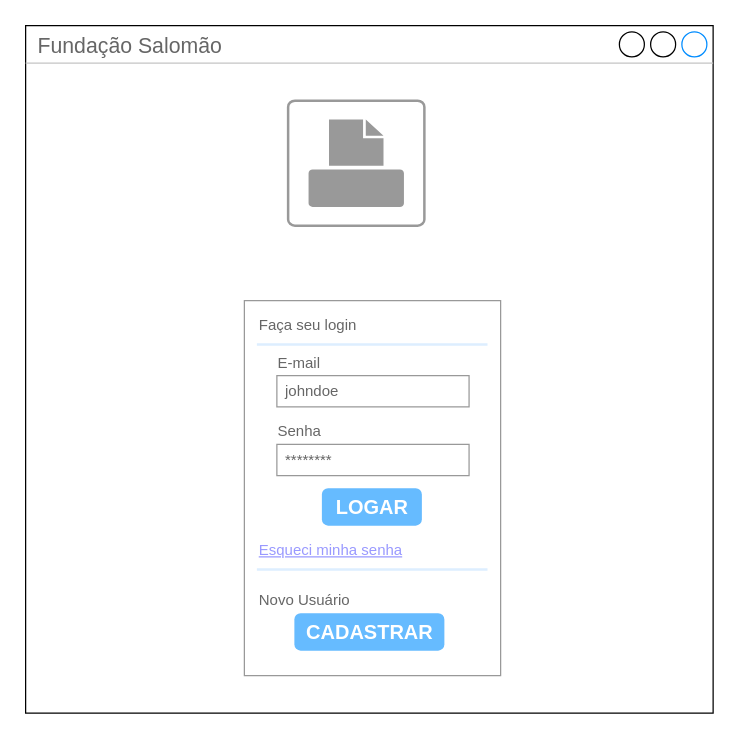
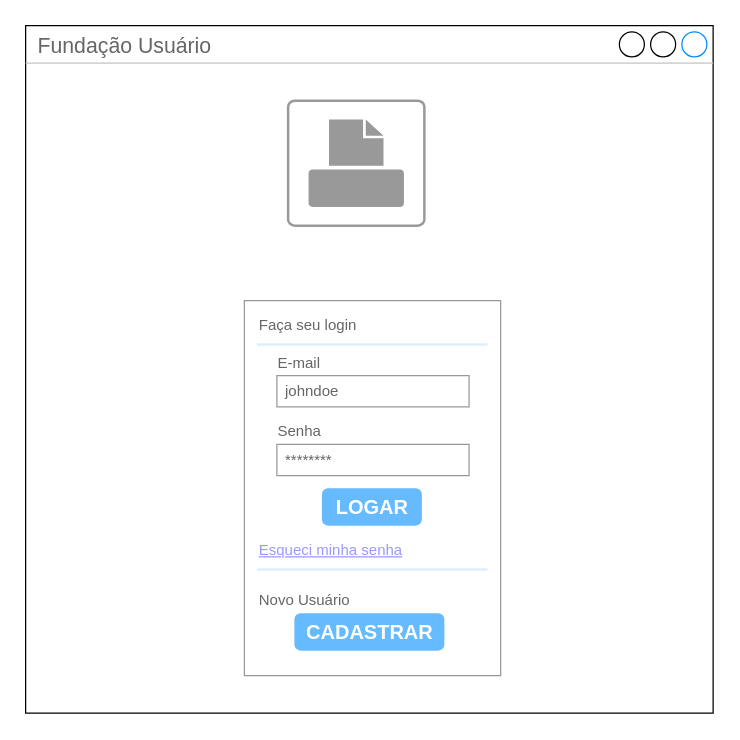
(128, 47) -> (128, 47)
